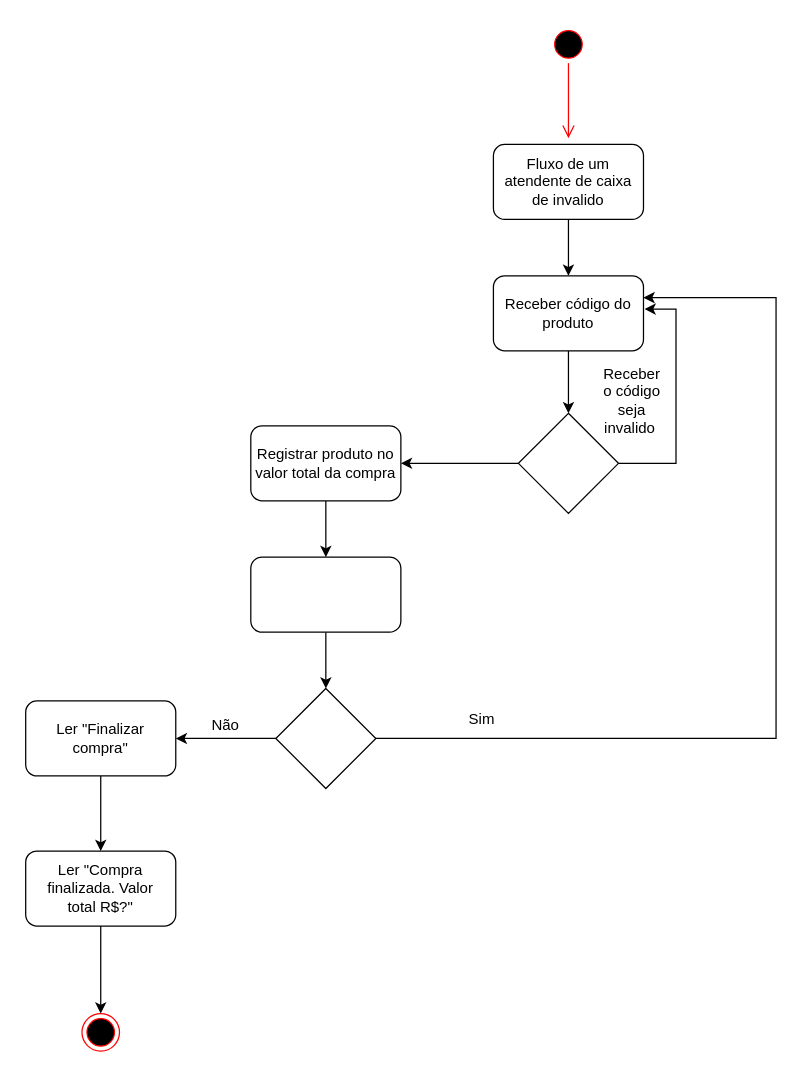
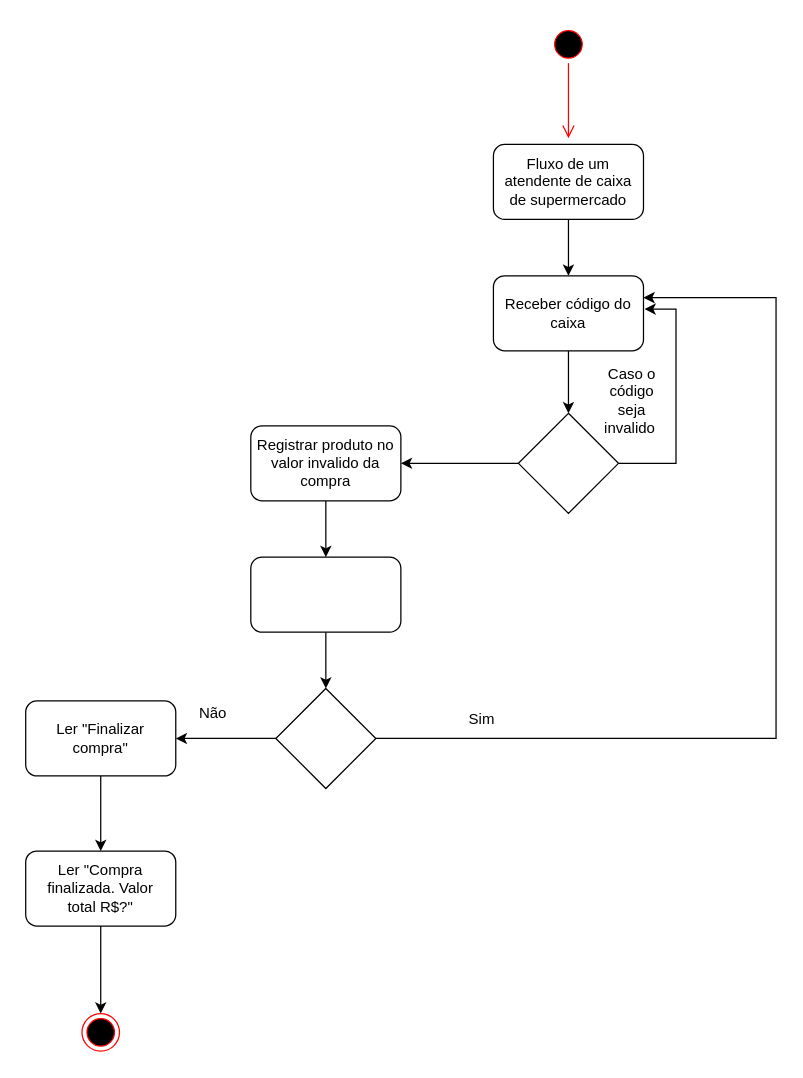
(568, 182) -> (568, 182)
(568, 313) -> (568, 313)
(632, 401) -> (632, 401)
(326, 463) -> (326, 463)
(226, 726) -> (213, 713)
